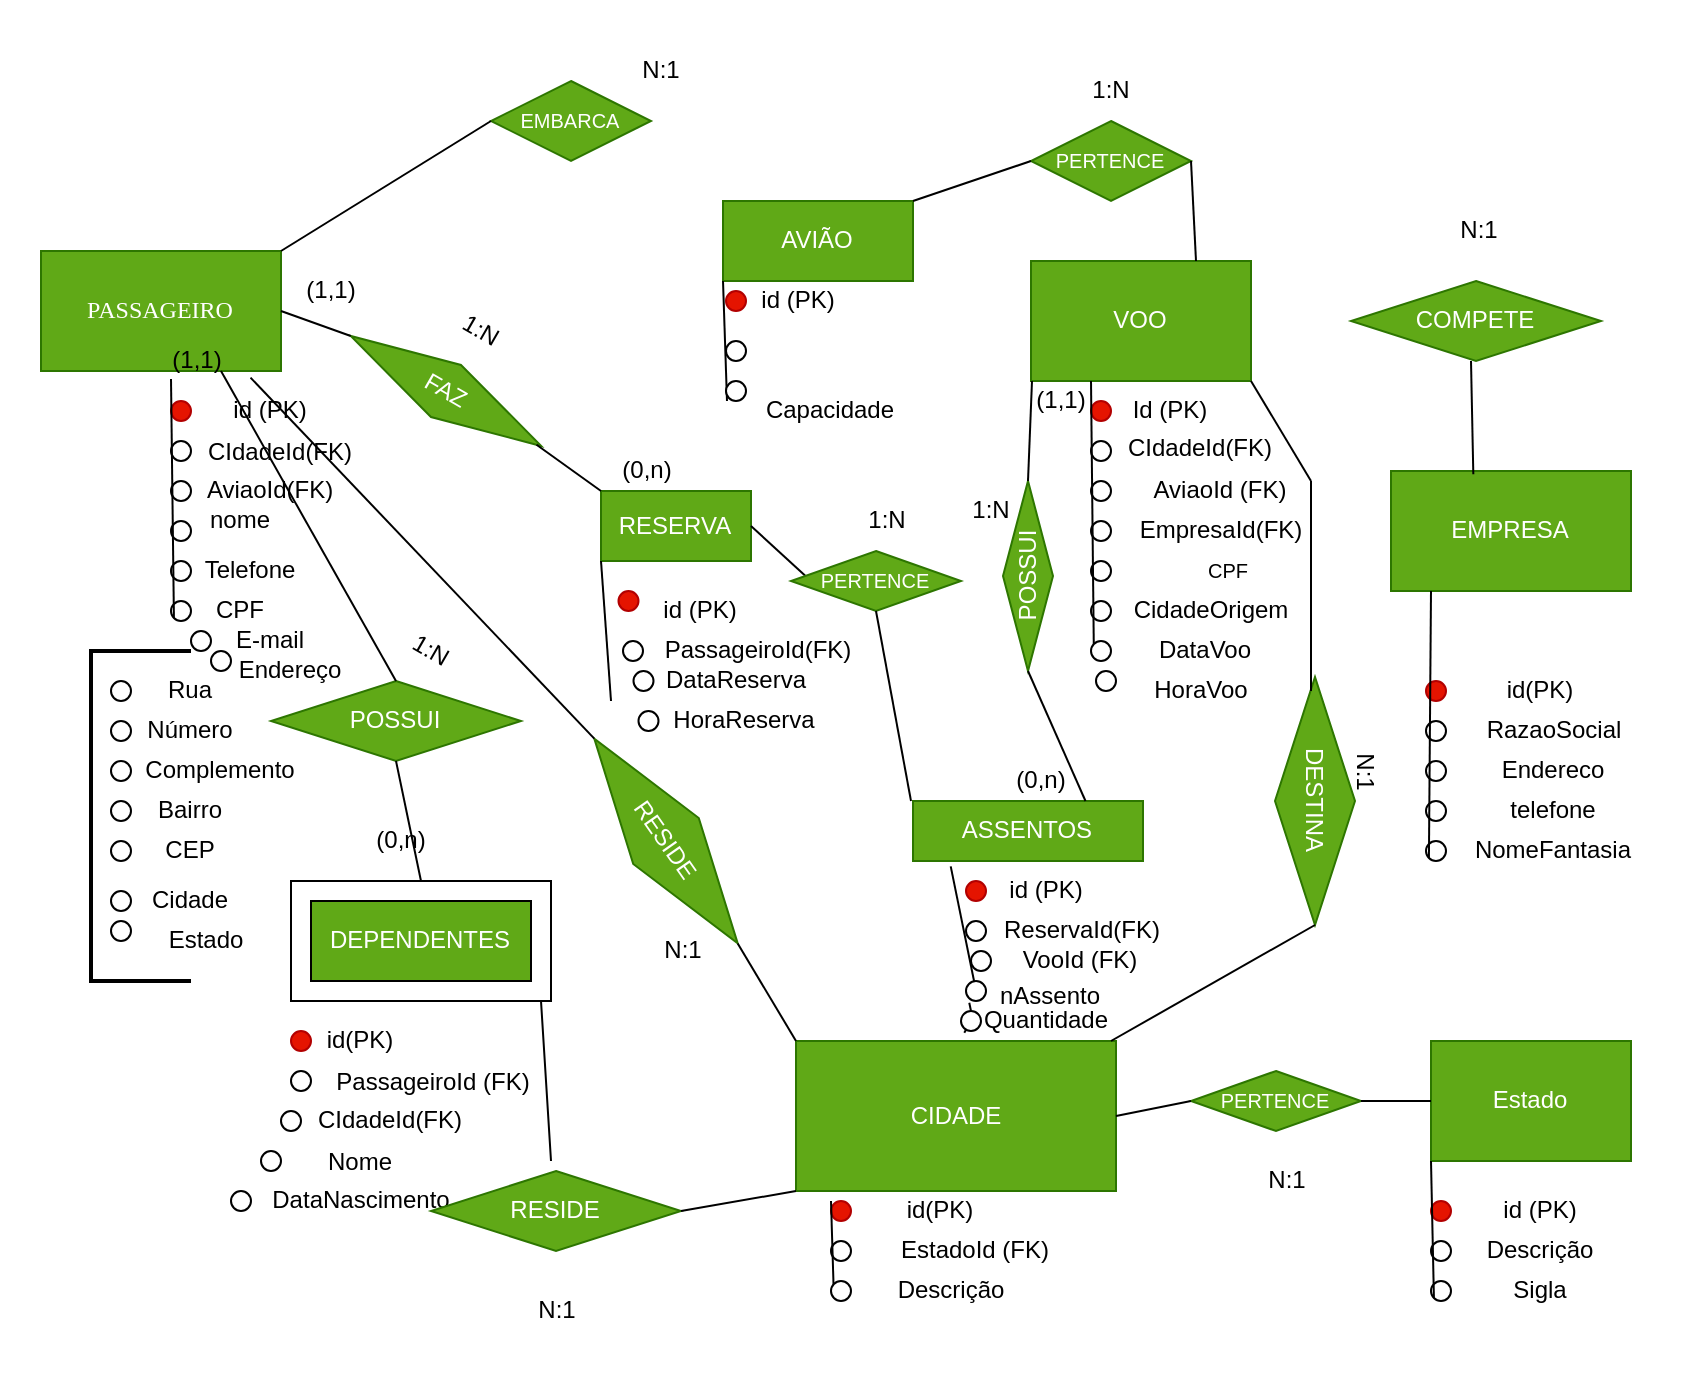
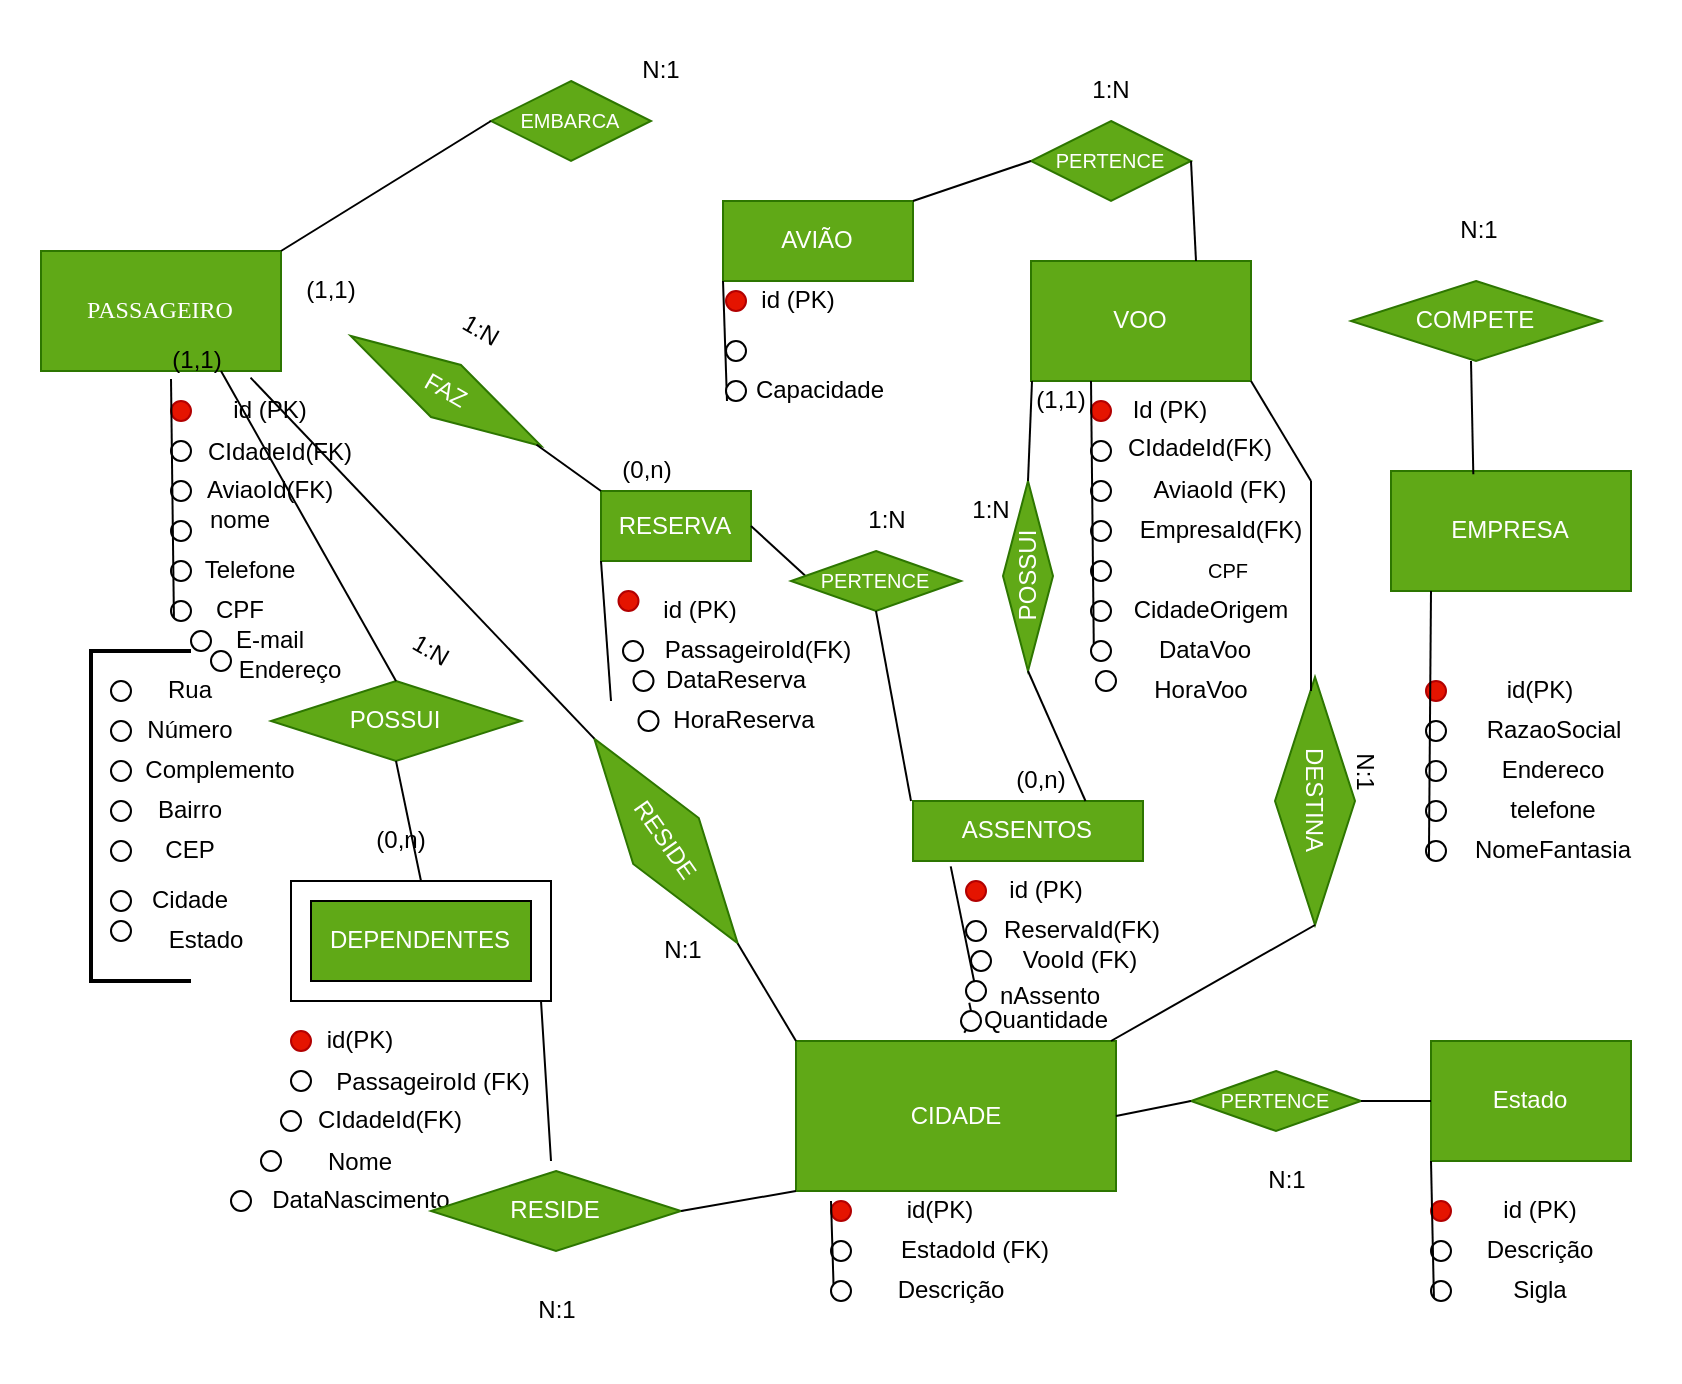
(316, 324) -> none
(831, 411) -> (821, 391)
